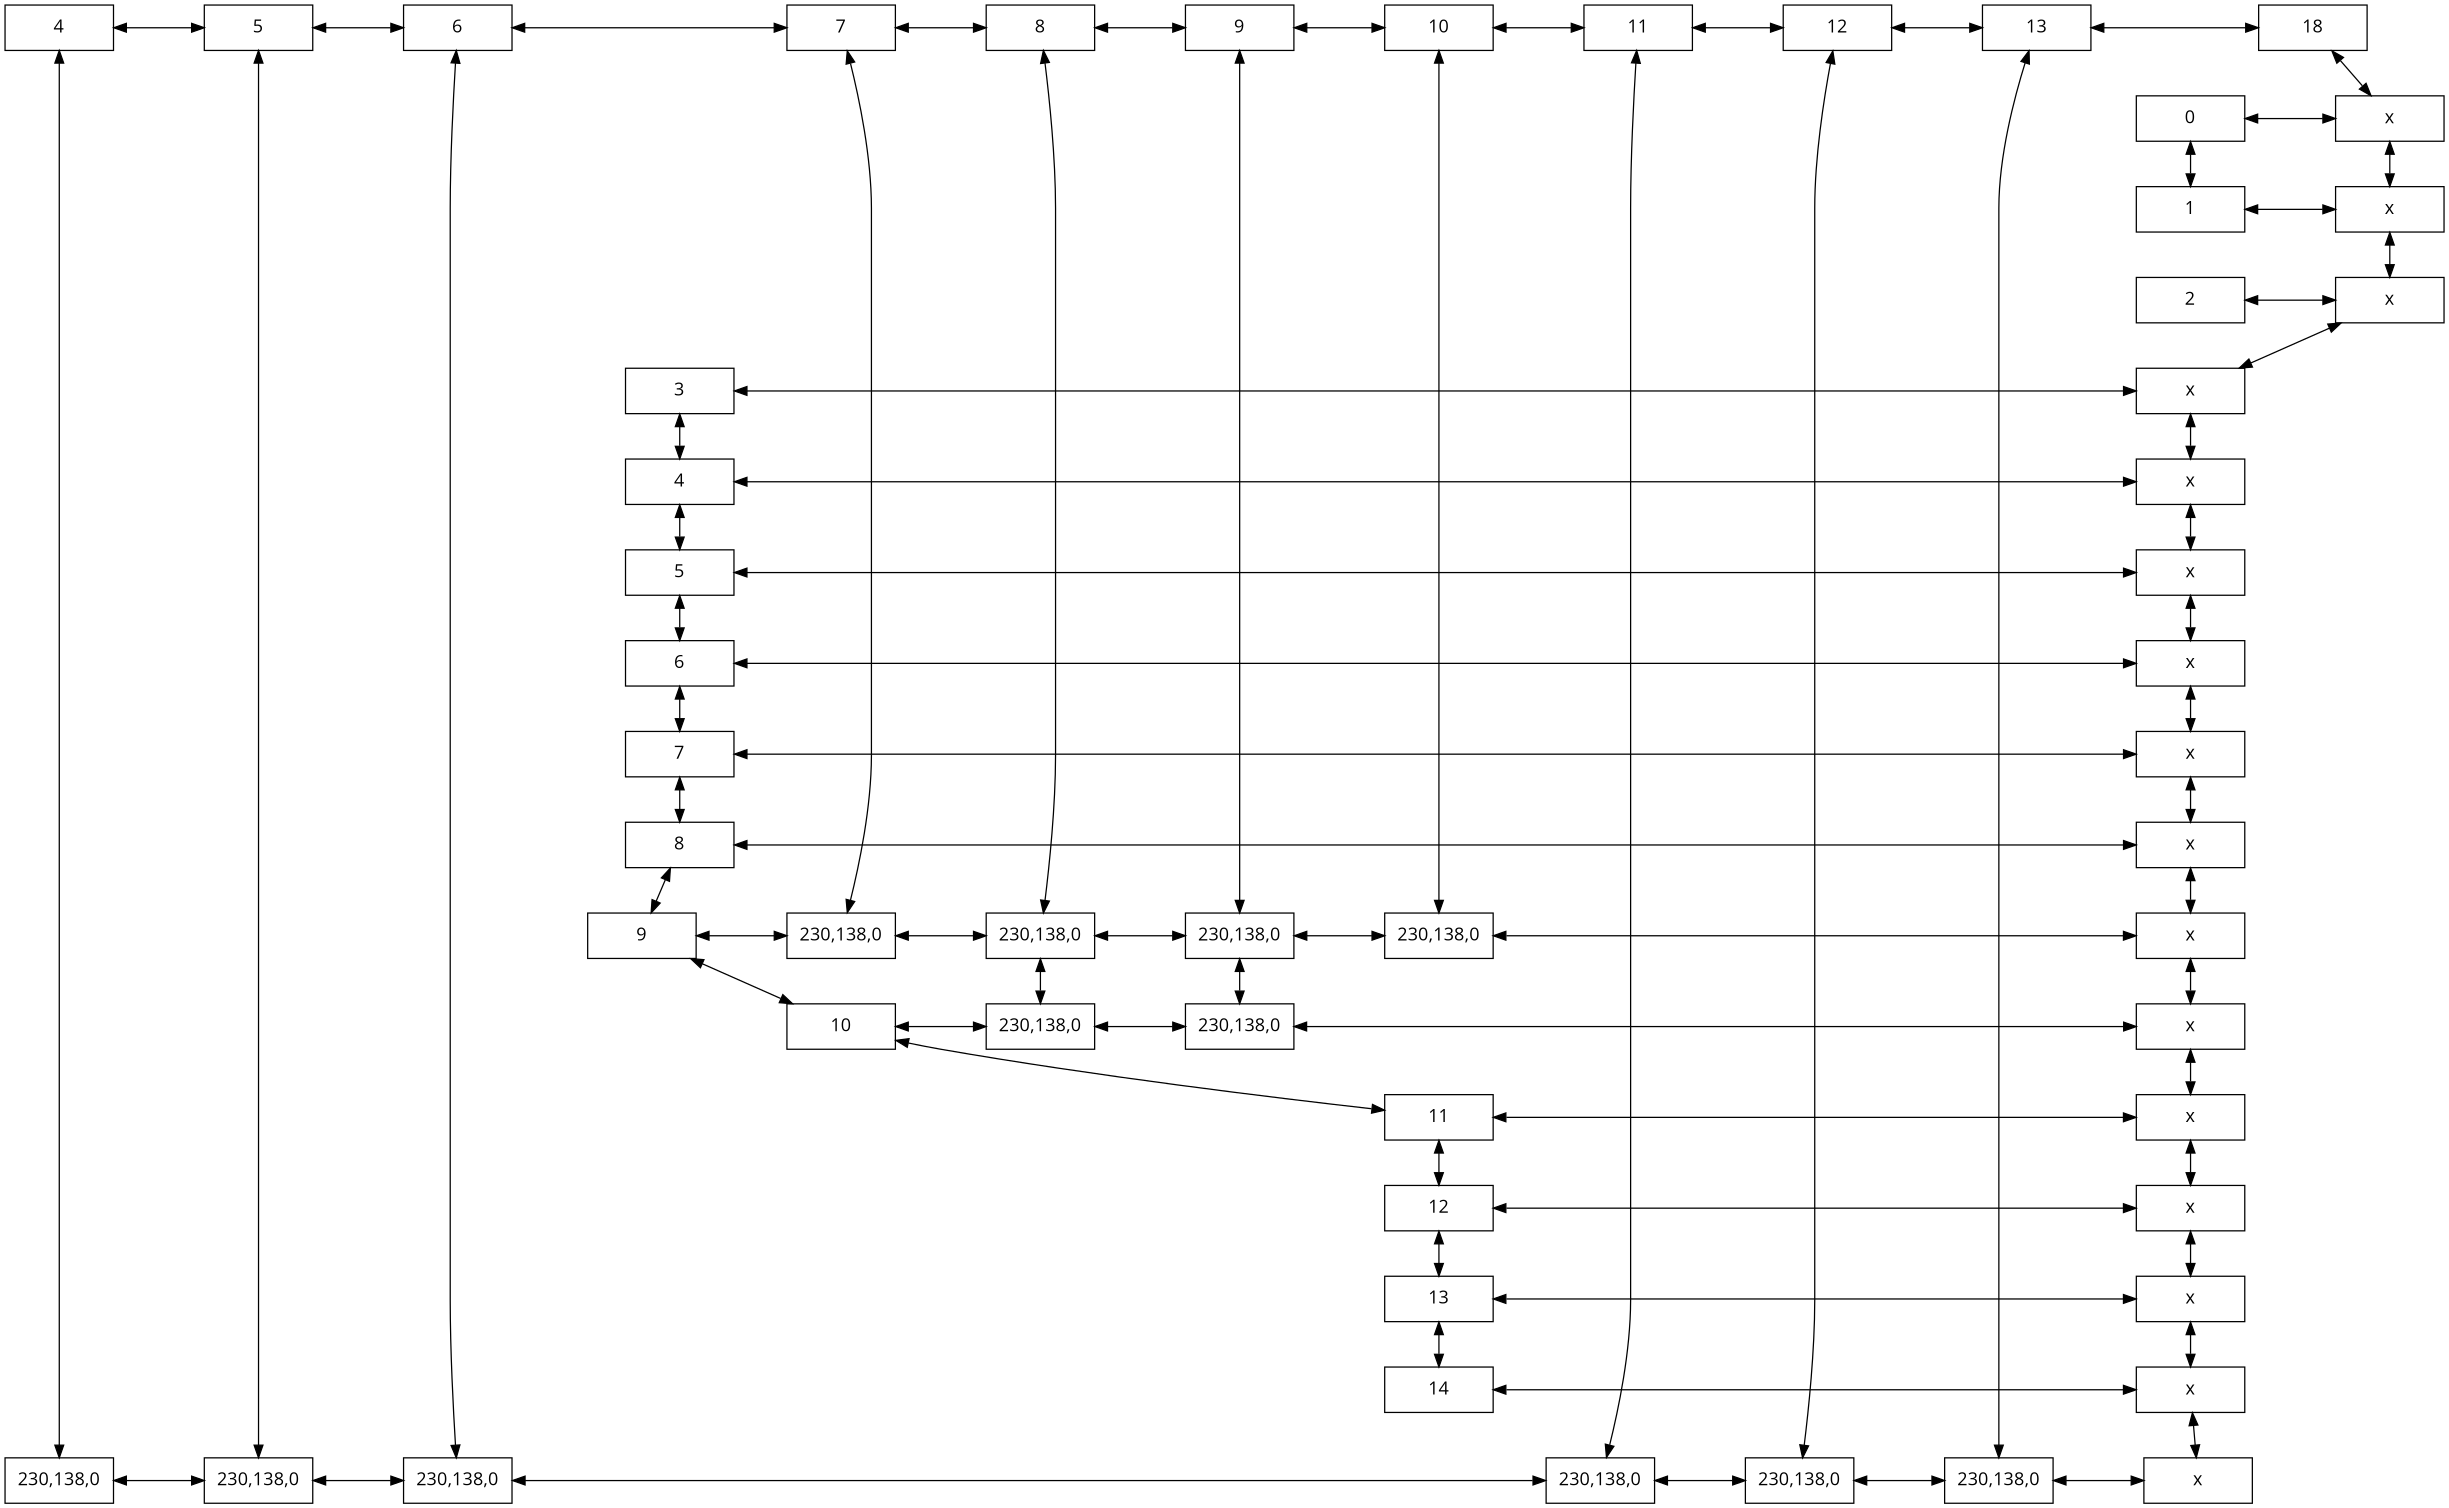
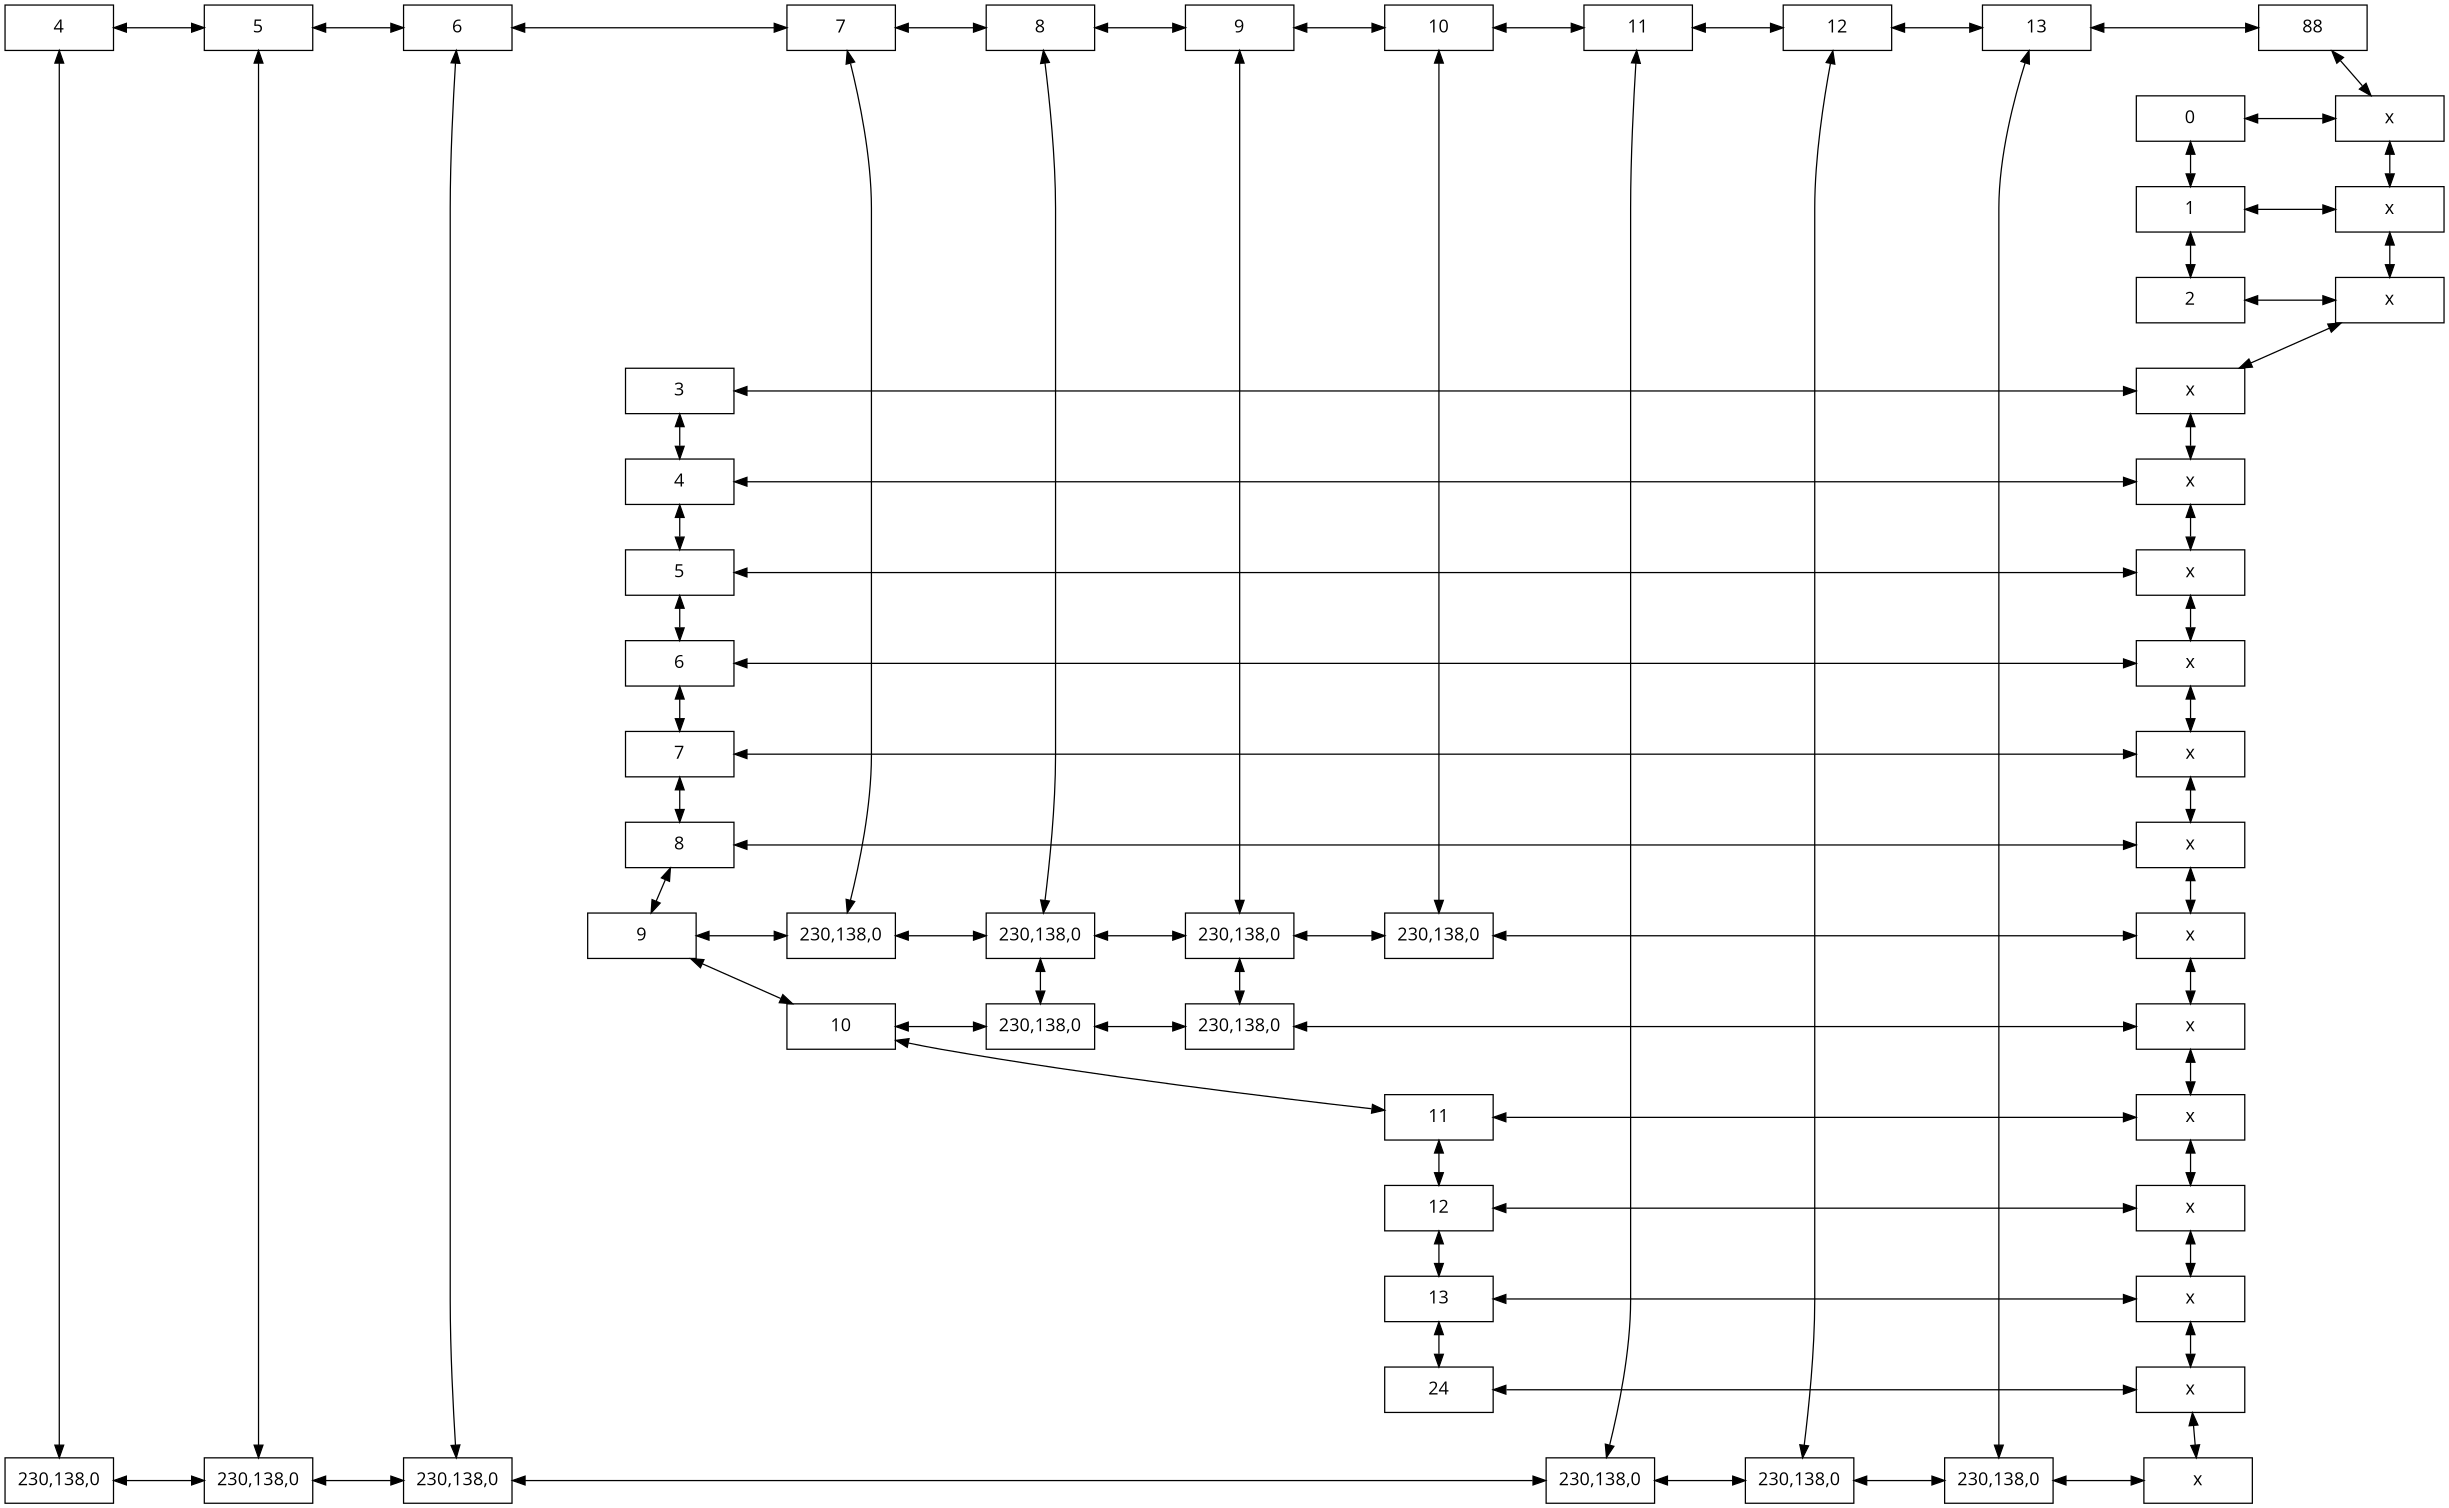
(2313, 28) -> (2313, 28)
none -> (2191, 255)
(1439, 1390) -> (1439, 1390)
